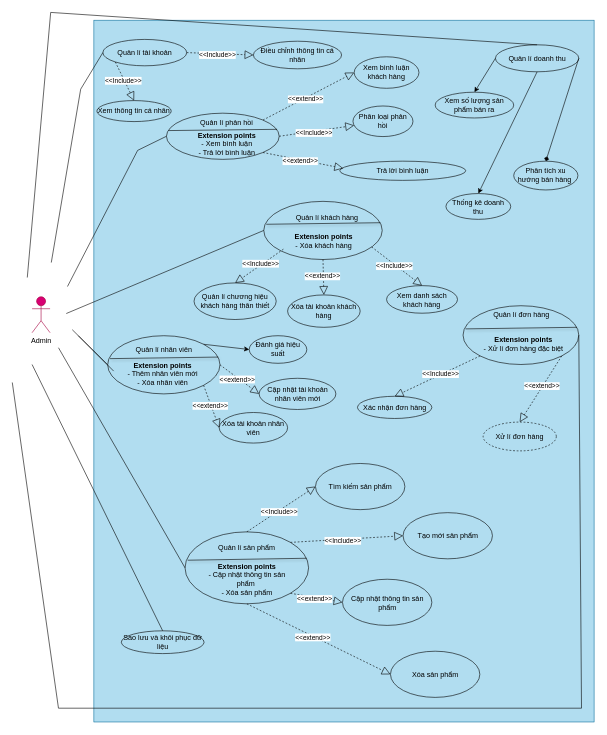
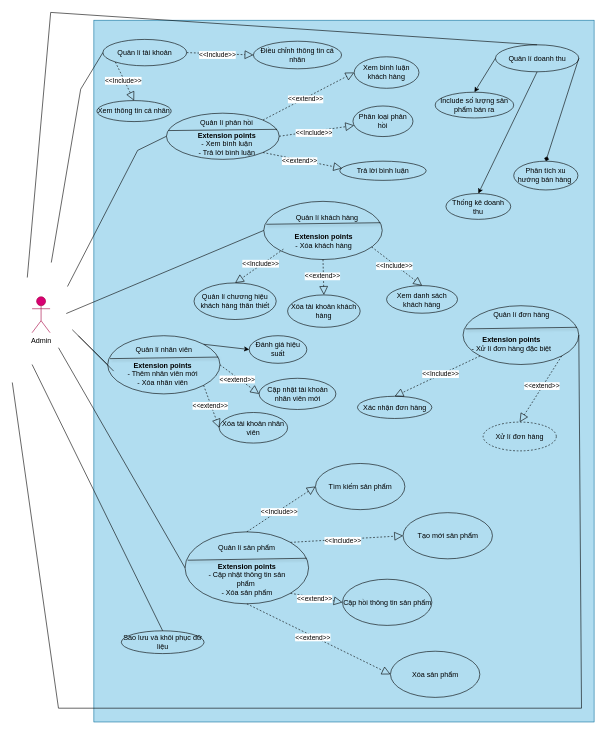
(475, 105) -> (475, 105)
(403, 171) -> (383, 171)
(524, 344) -> (512, 344)
(388, 603) -> (388, 603)
